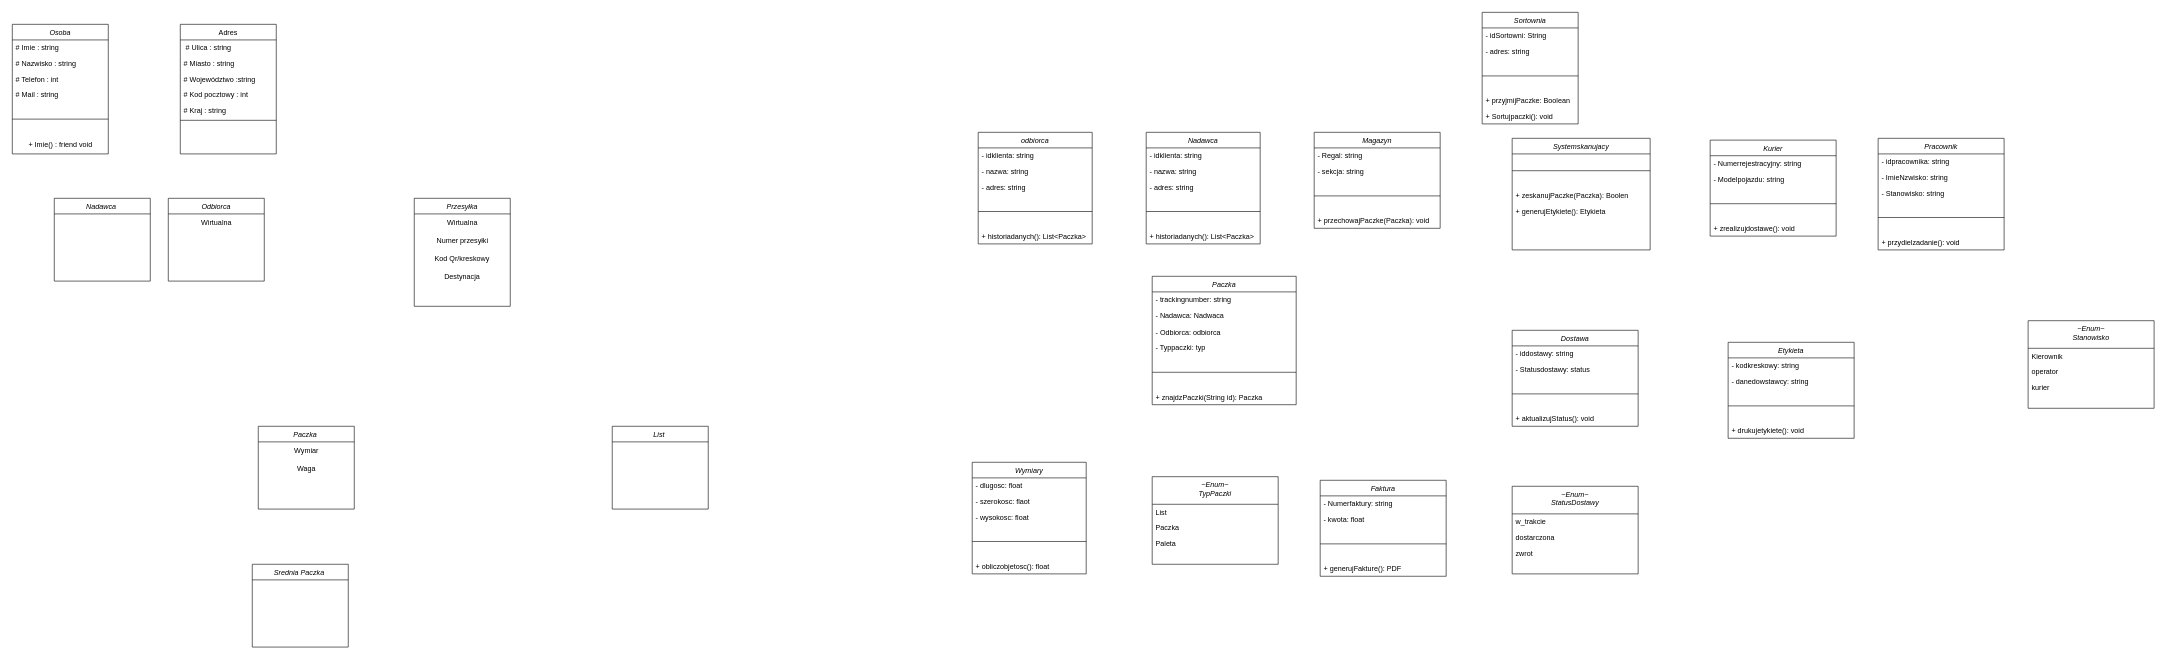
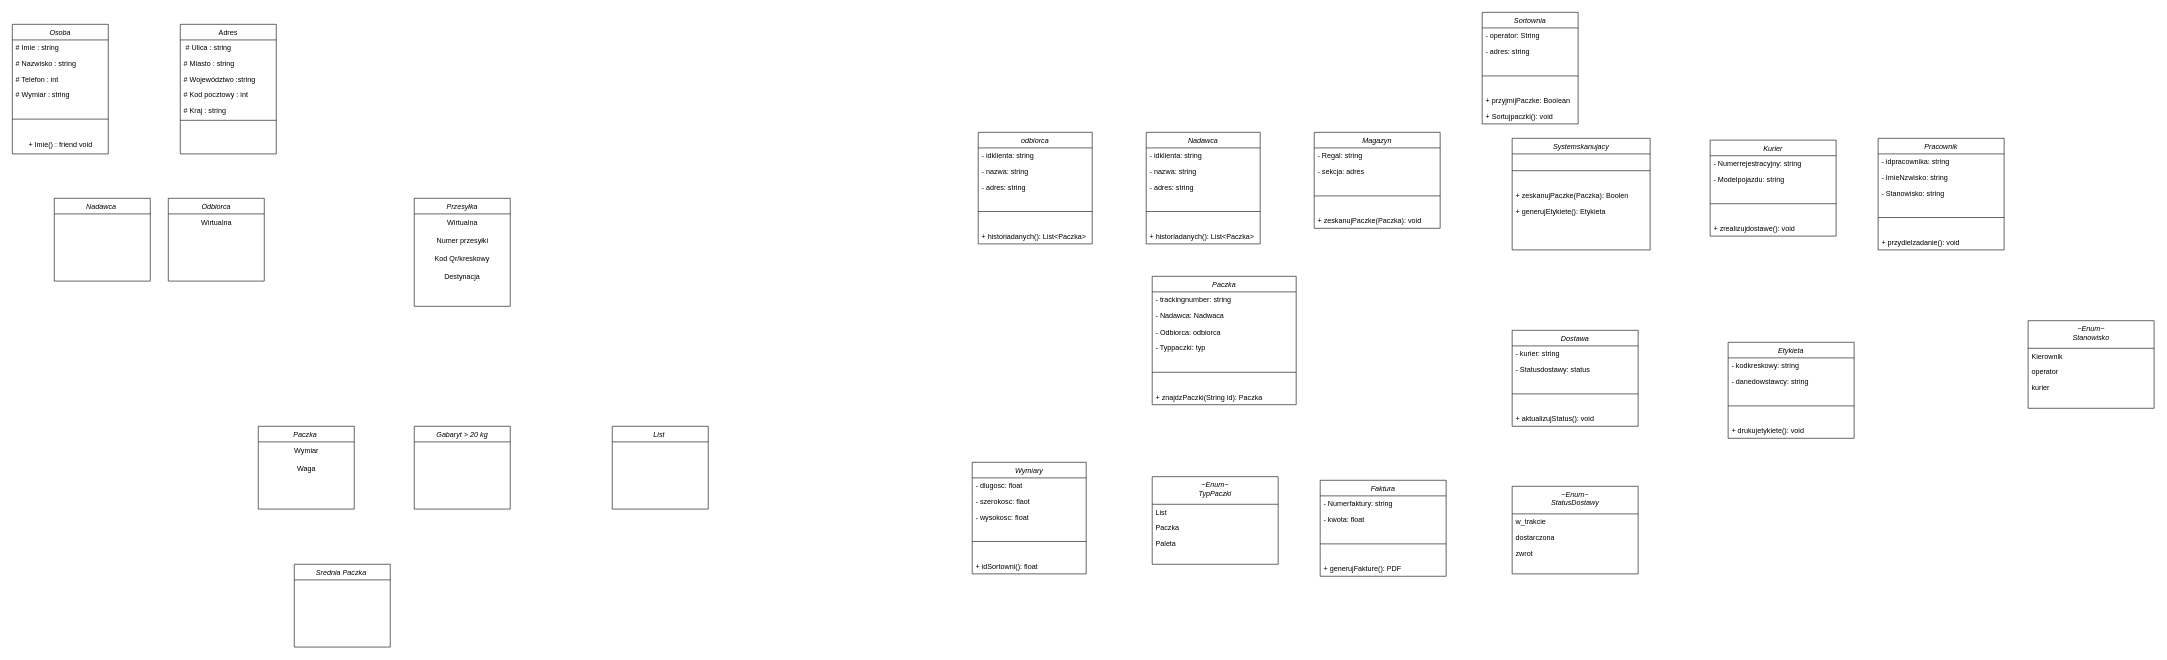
(1520, 36) -> (1518, 36)
(39, 95) -> (44, 95)
(1346, 172) -> (1345, 172)
(1378, 221) -> (1374, 221)
(1549, 354) -> (1543, 354)
none -> (462, 468)
(1020, 566) -> (1012, 566)
(300, 606) -> (342, 606)
